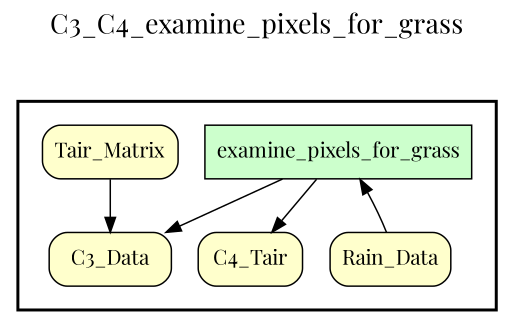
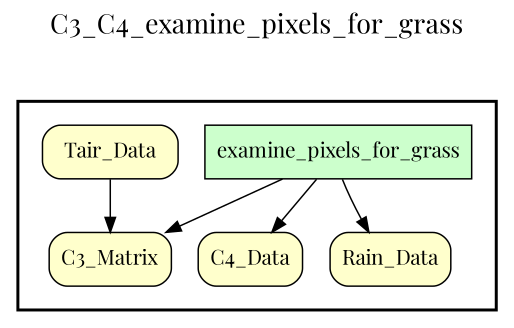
(110, 152) -> (110, 152)
(378, 212) -> (351, 199)
(110, 259) -> (110, 259)
(250, 259) -> (250, 259)
